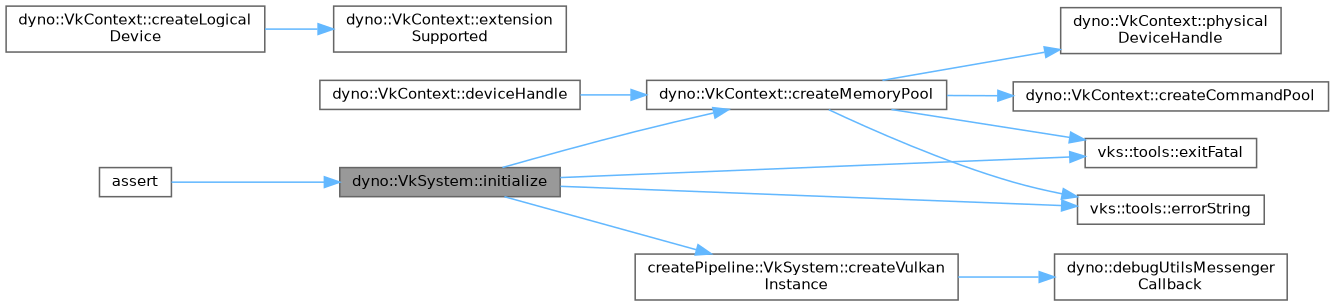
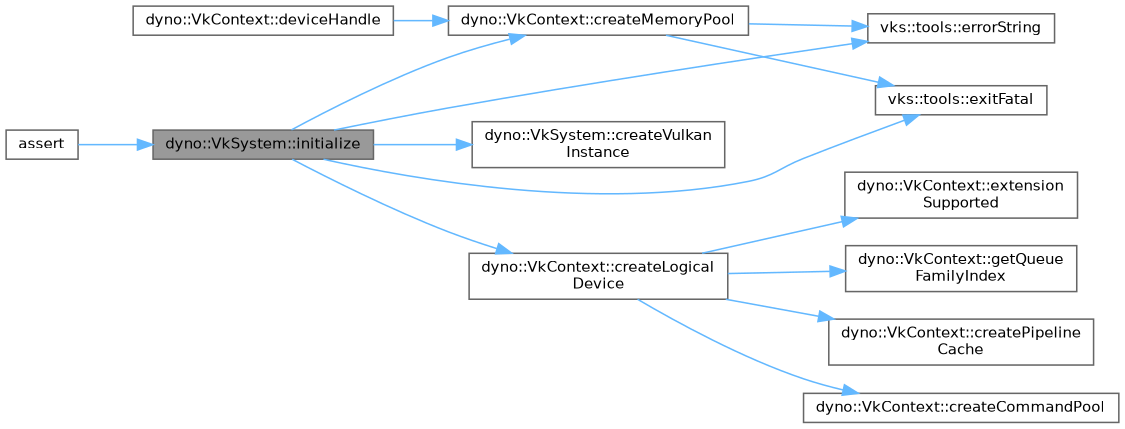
(1171, 31) -> none
(972, 96) -> (737, 352)
none -> (393, 208)
none -> (961, 269)
(797, 277) -> (598, 145)
(1171, 277) -> none
none -> (961, 342)
